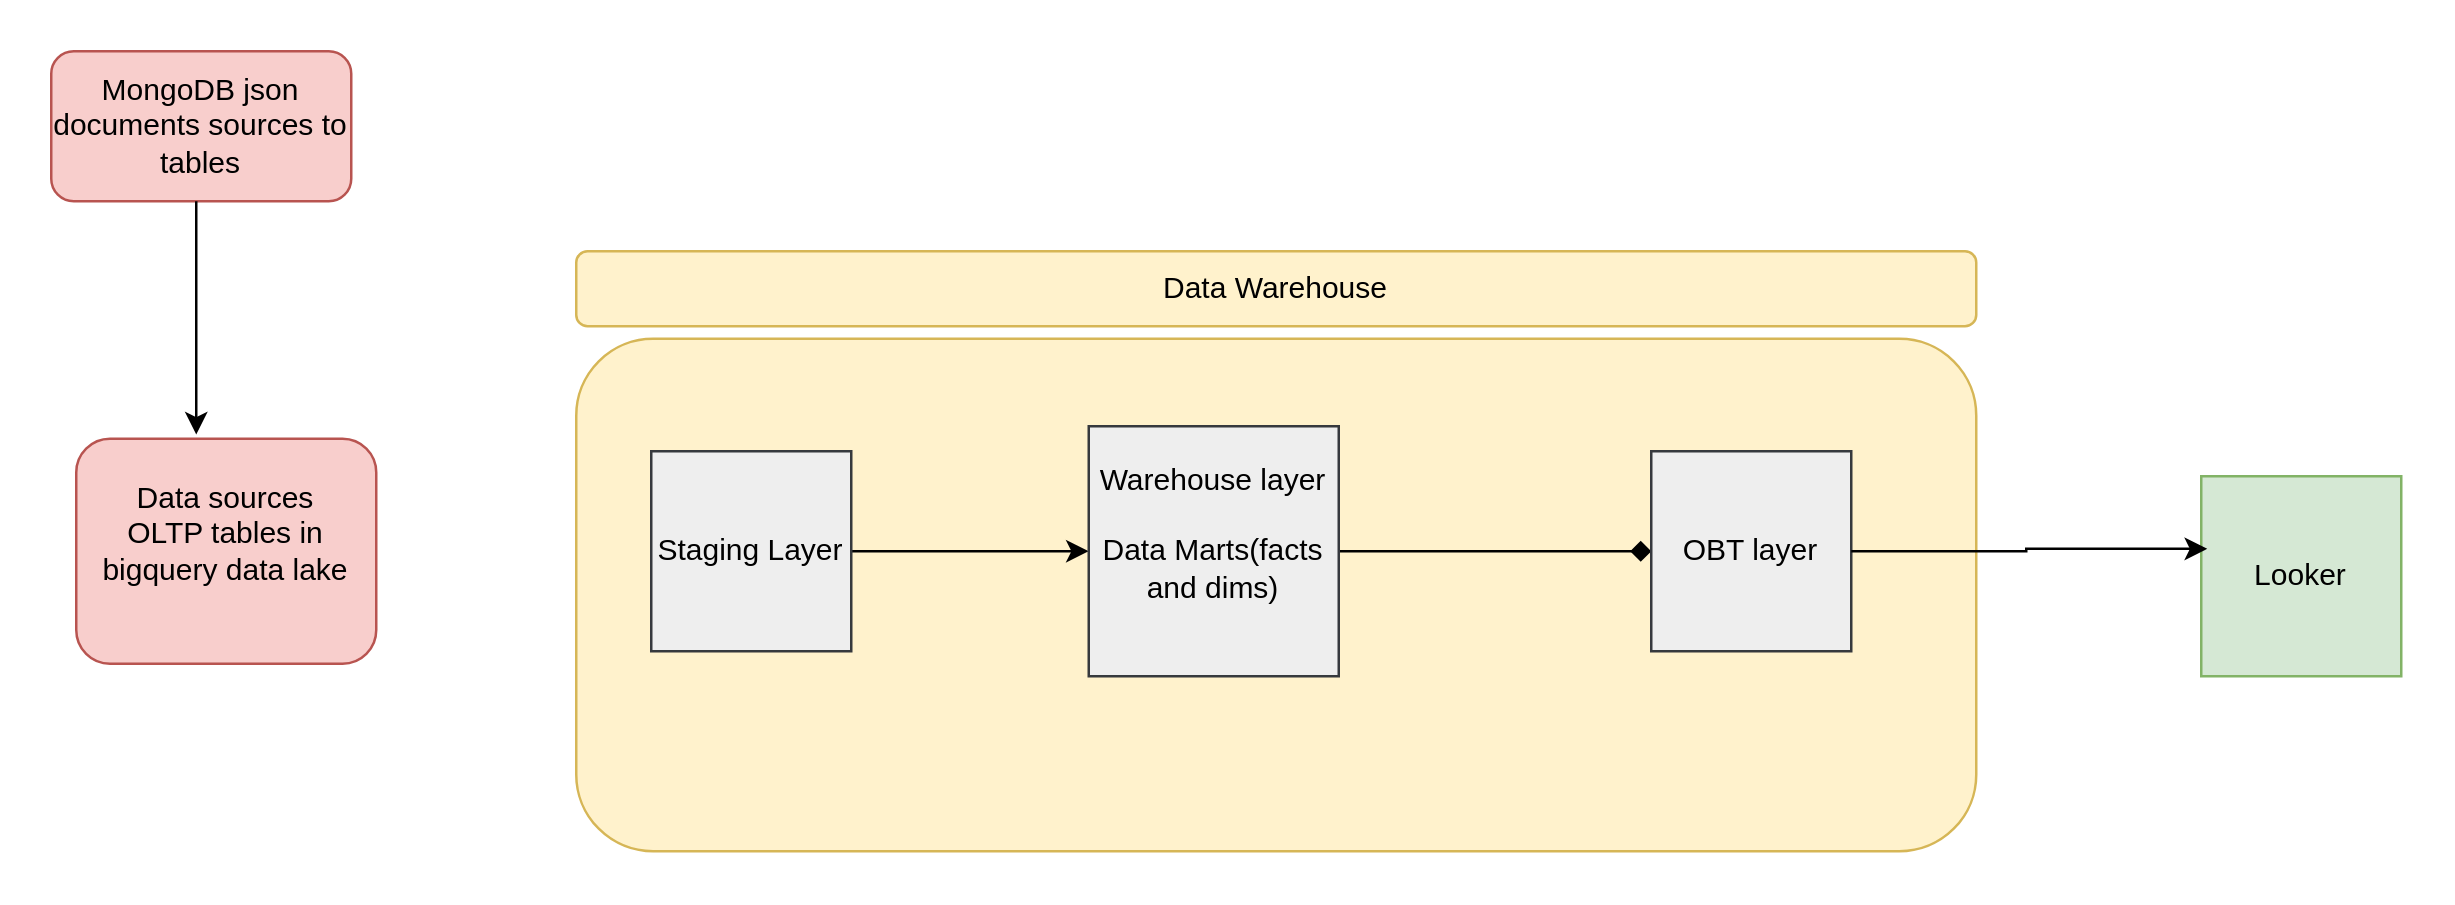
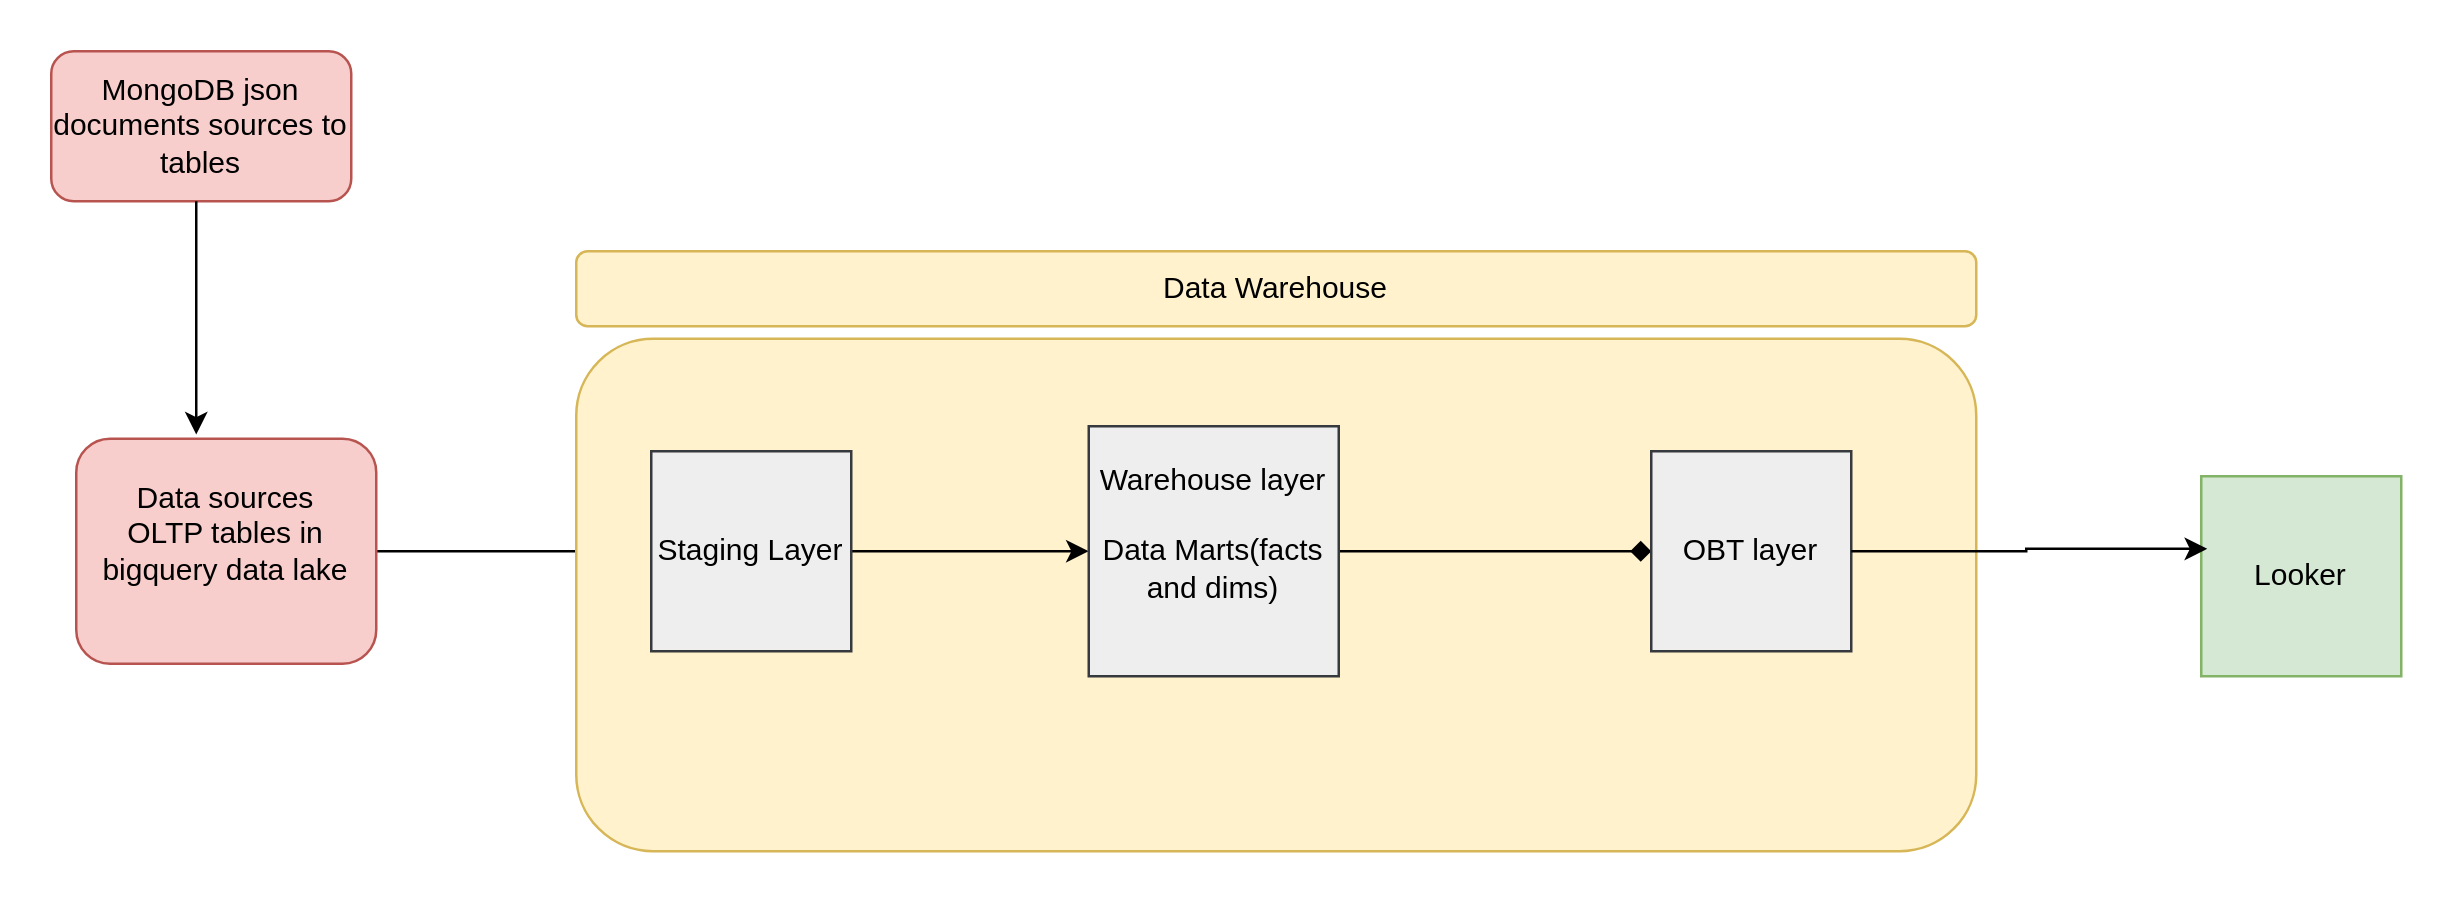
none -> (476, 551)
